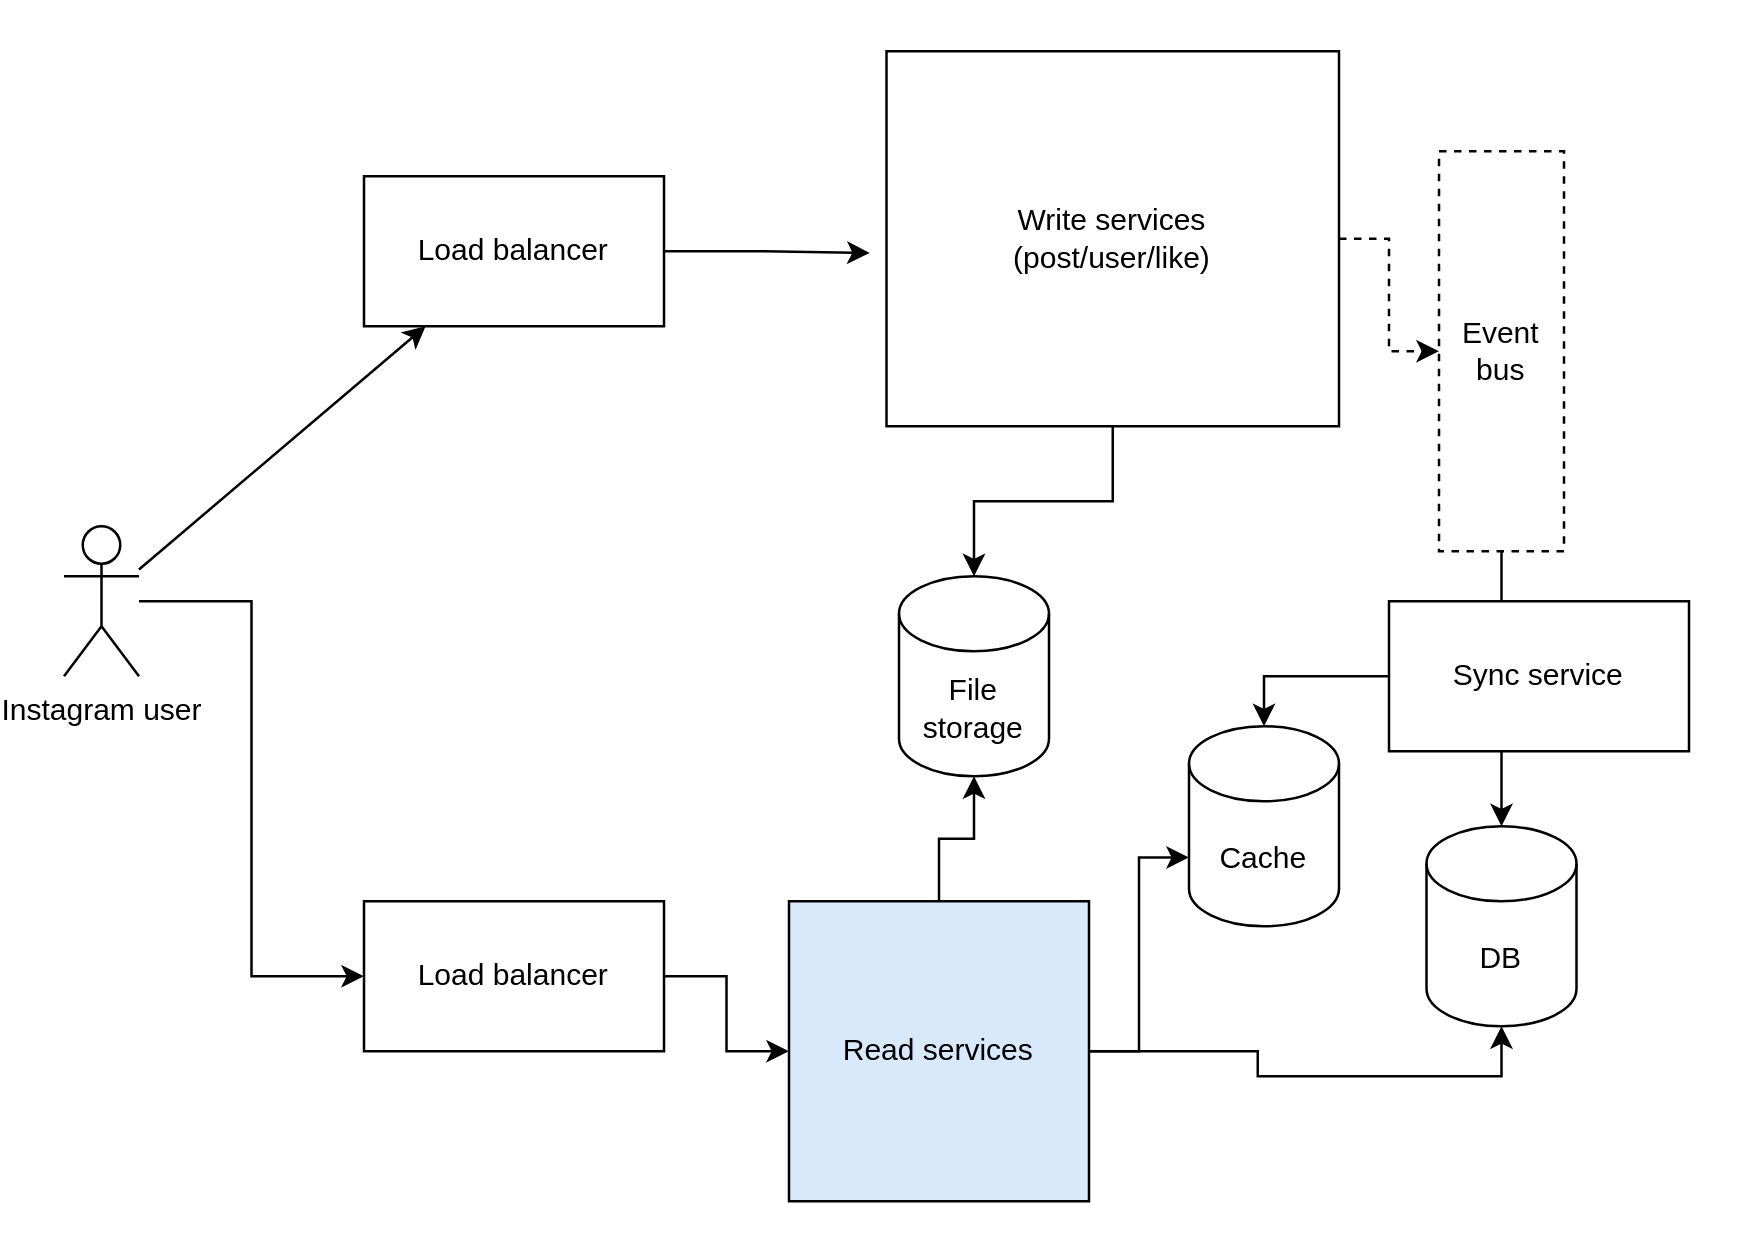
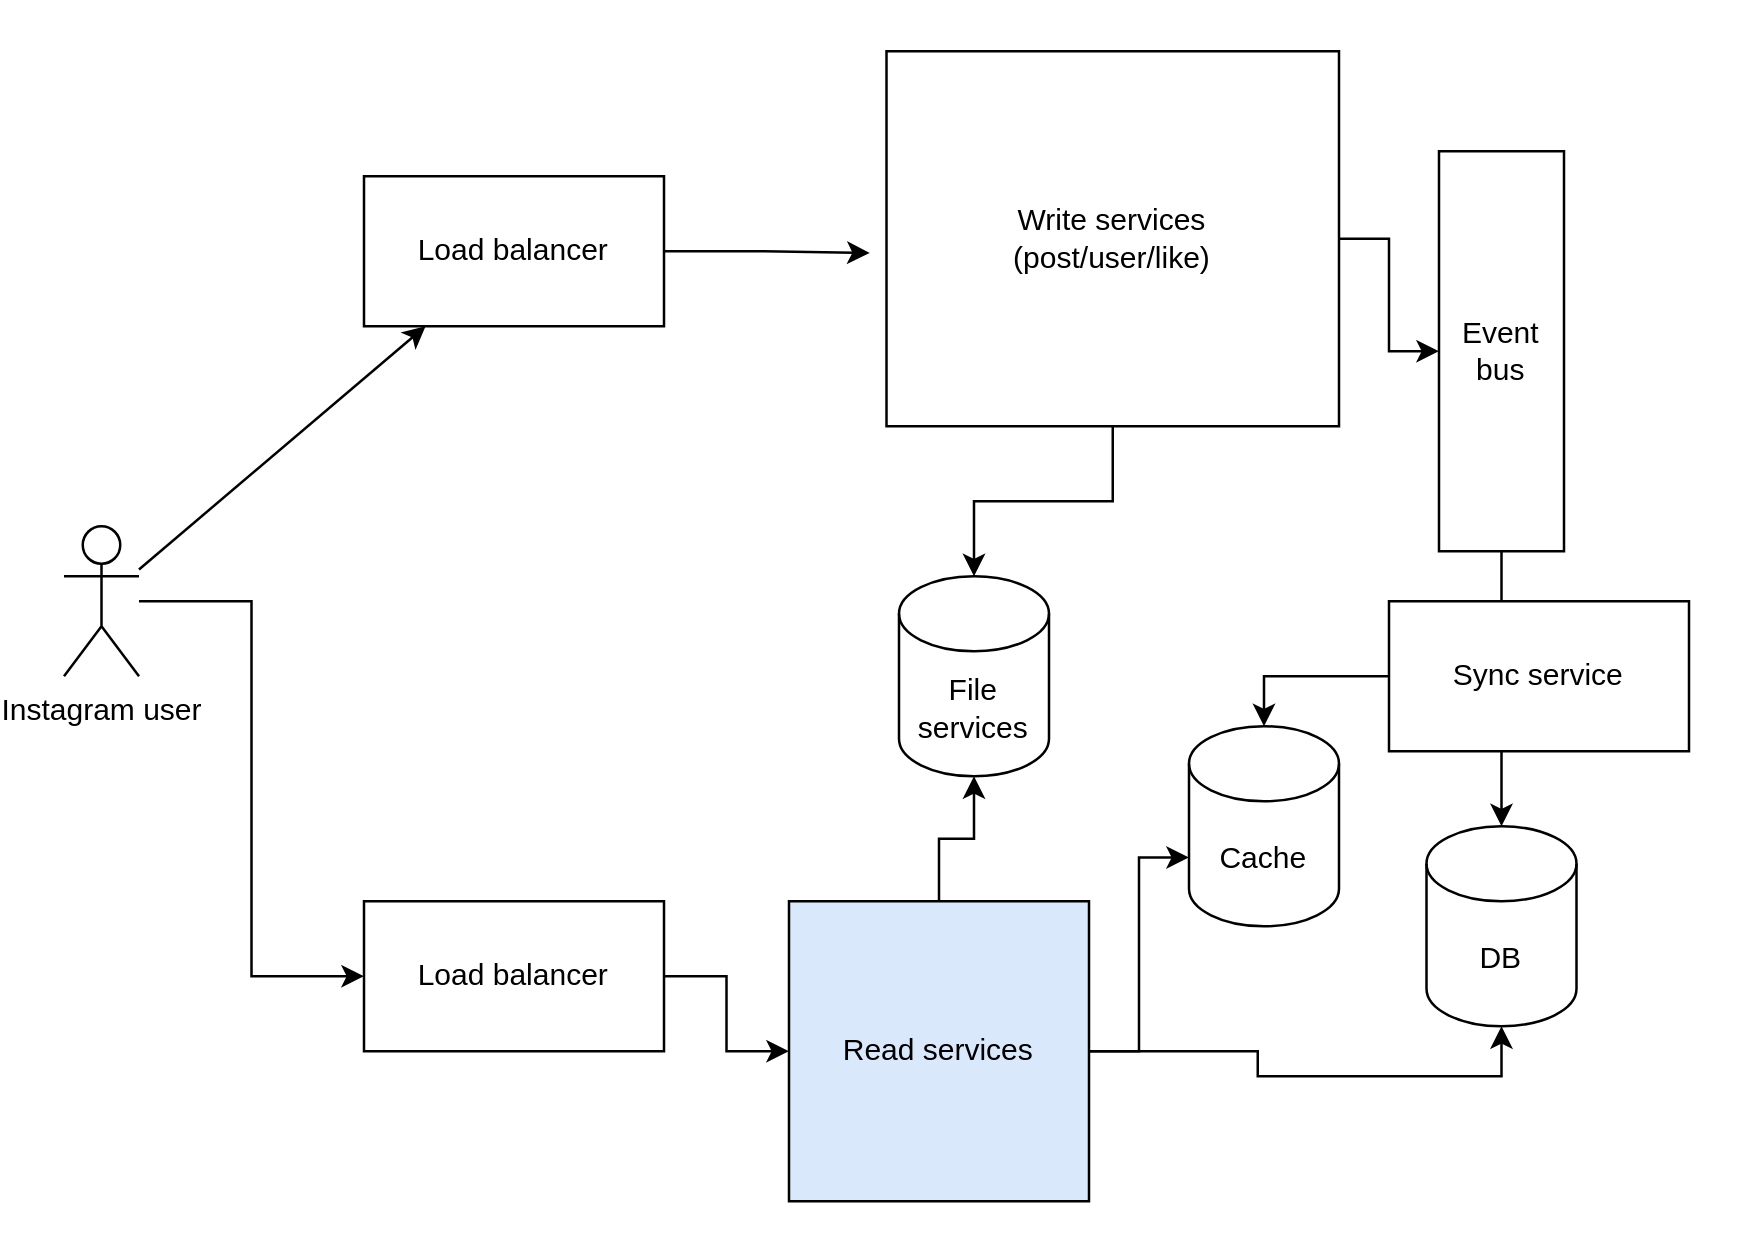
(1389, 289) -> (1389, 289)
(1501, 351) -> (1501, 351)
(974, 709) -> (974, 709)
